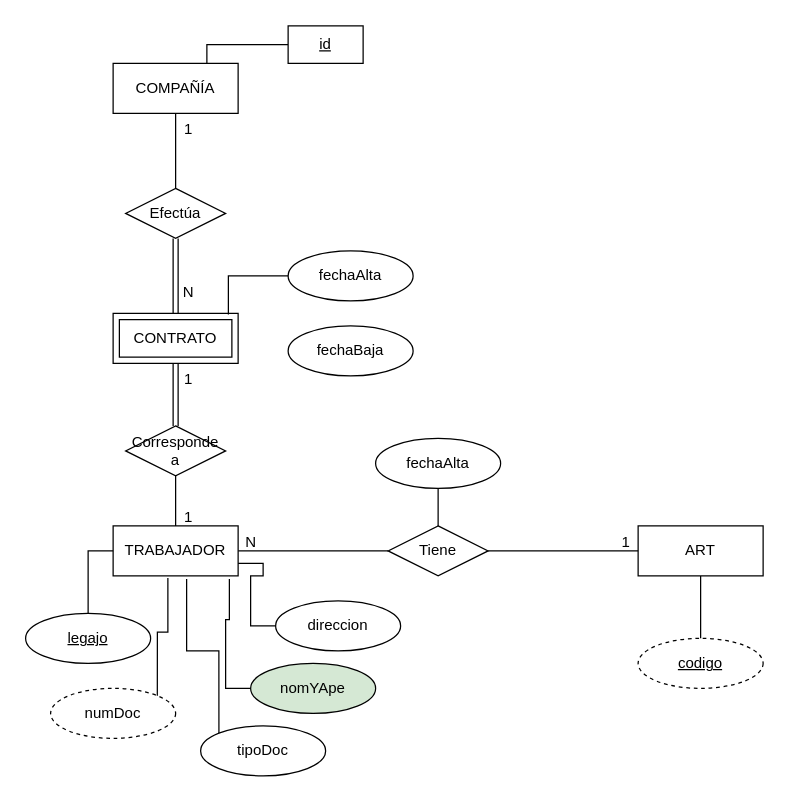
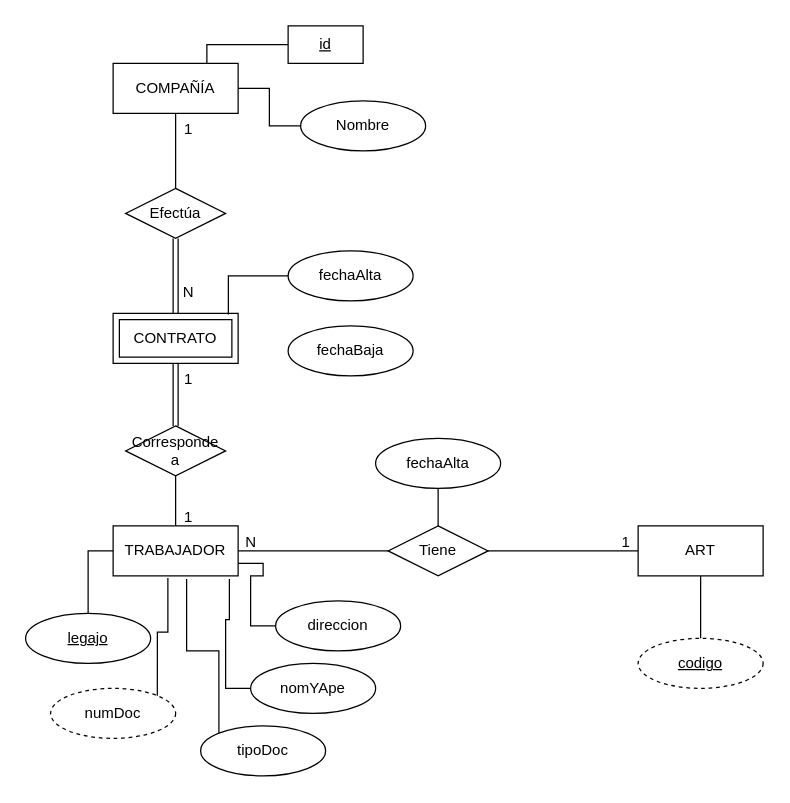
none -> (269, 107)
none -> (363, 126)
(313, 688) -> (313, 688)
